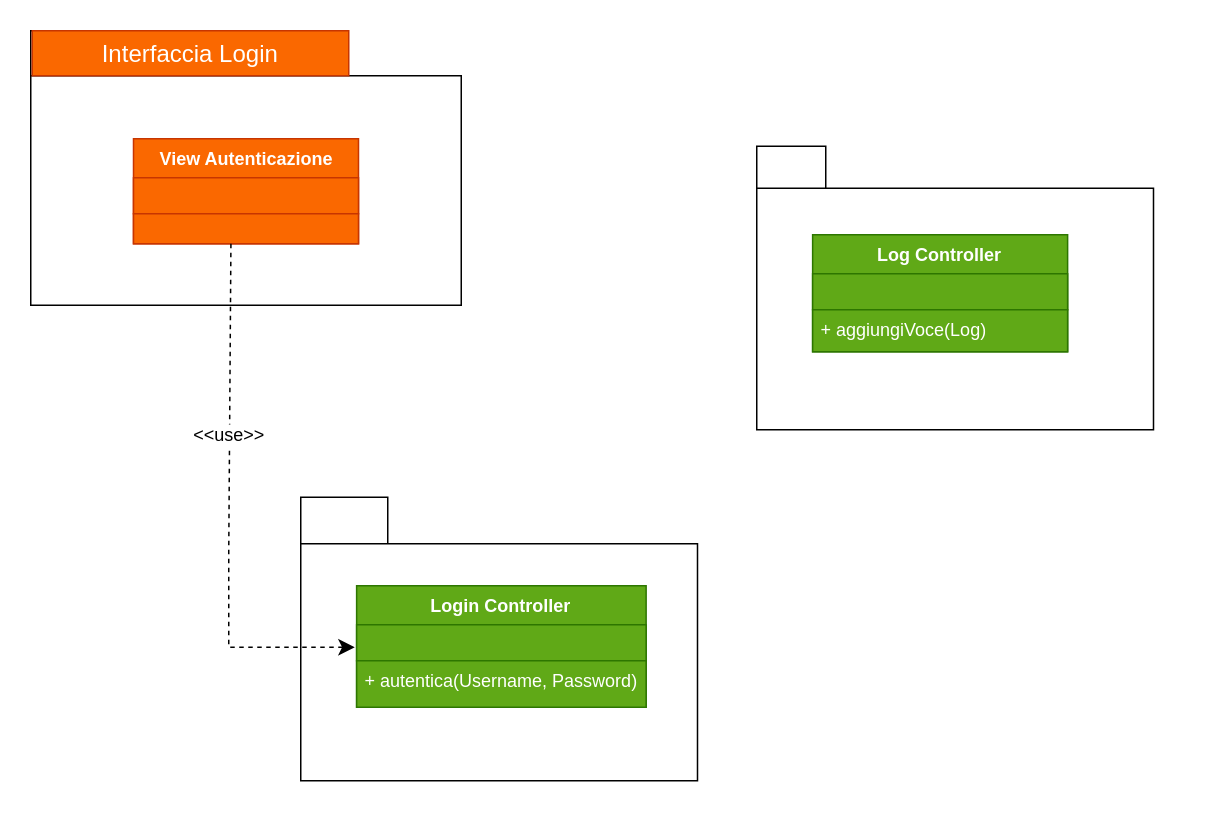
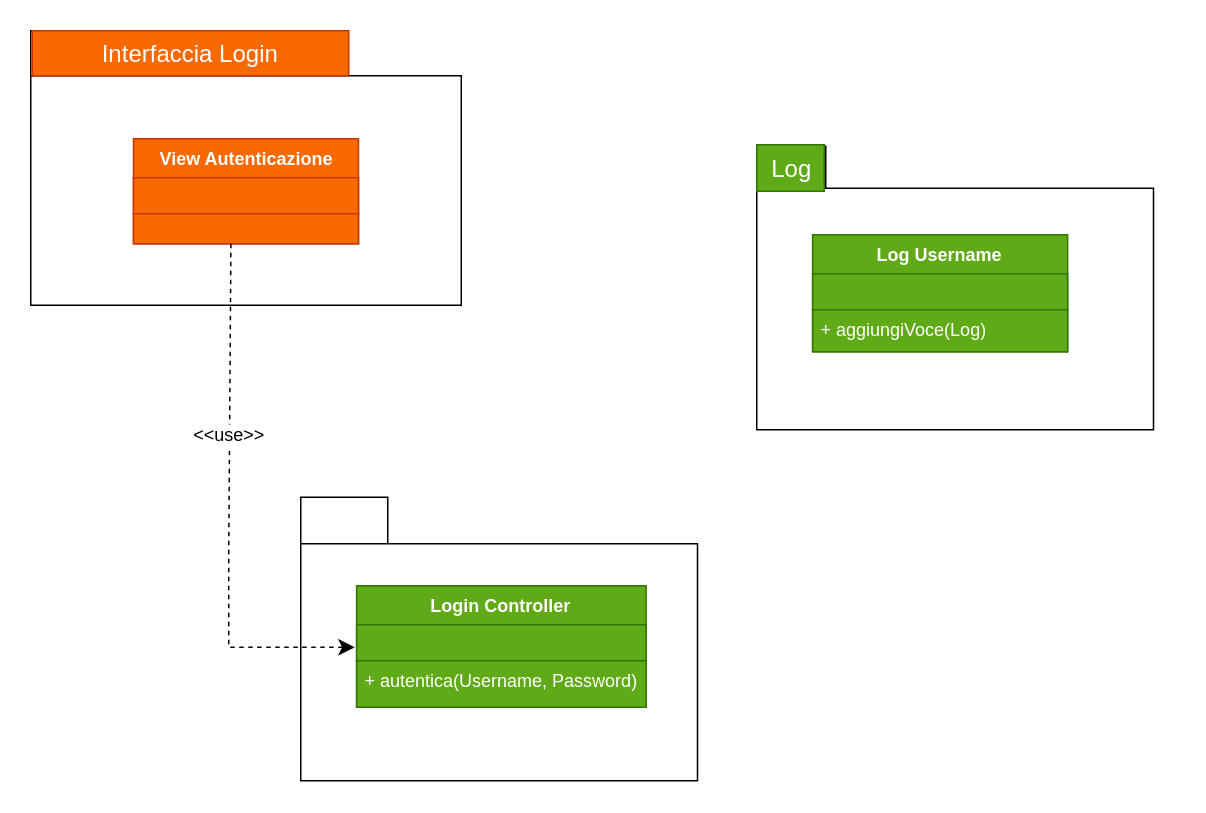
none -> (791, 168)
(940, 256) -> (940, 256)
